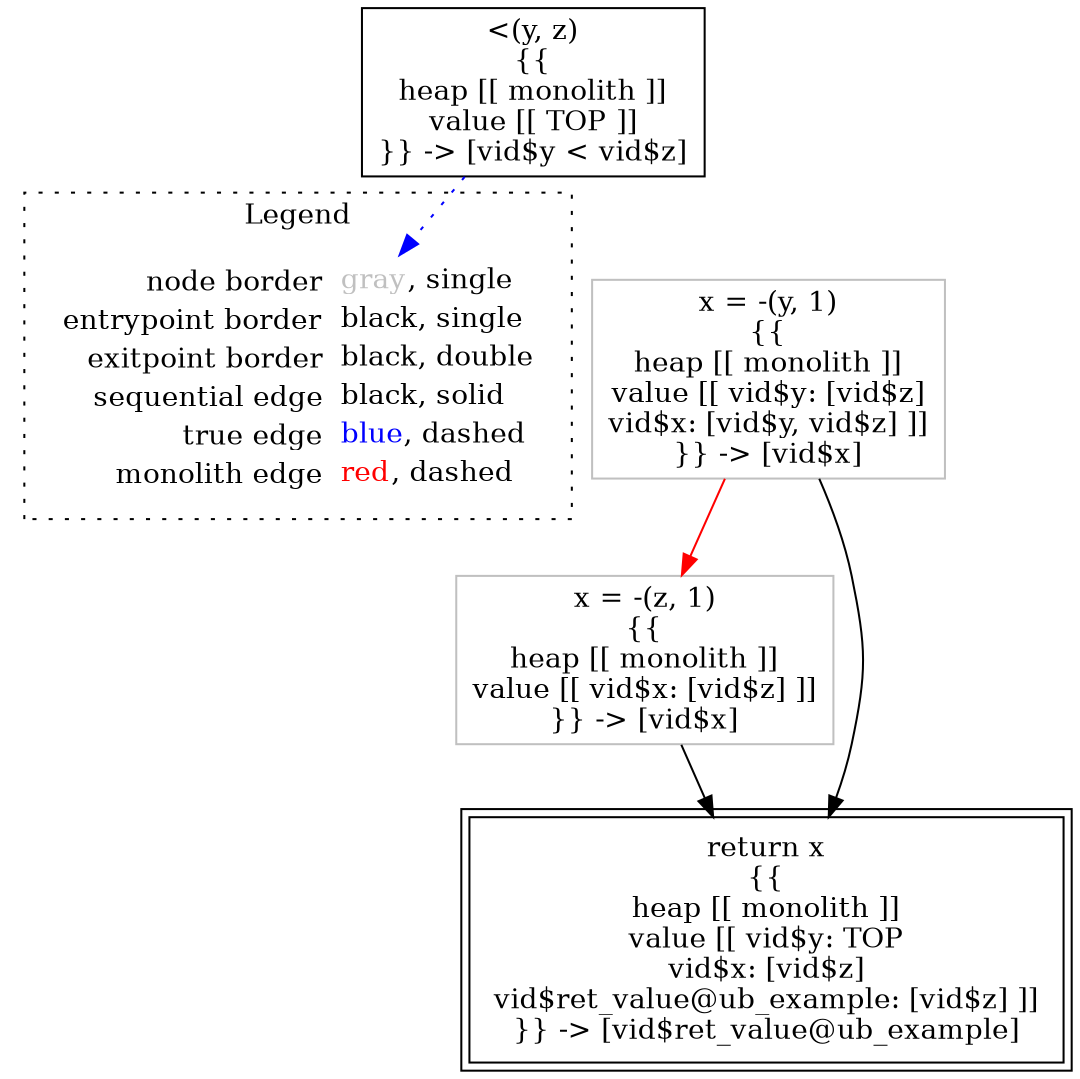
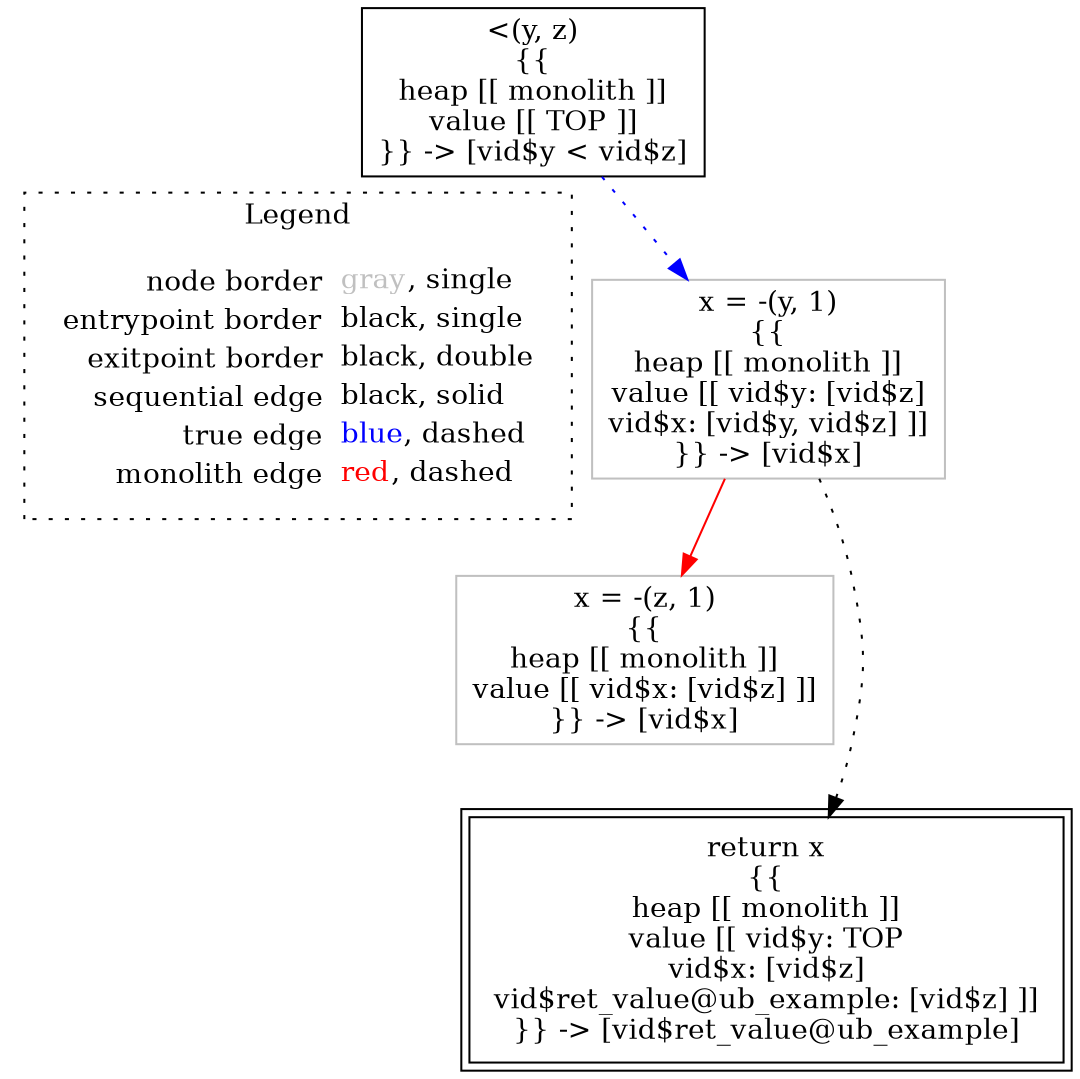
(439, 208) -> (638, 220)
(862, 637) -> (862, 637)
(693, 771) -> none
